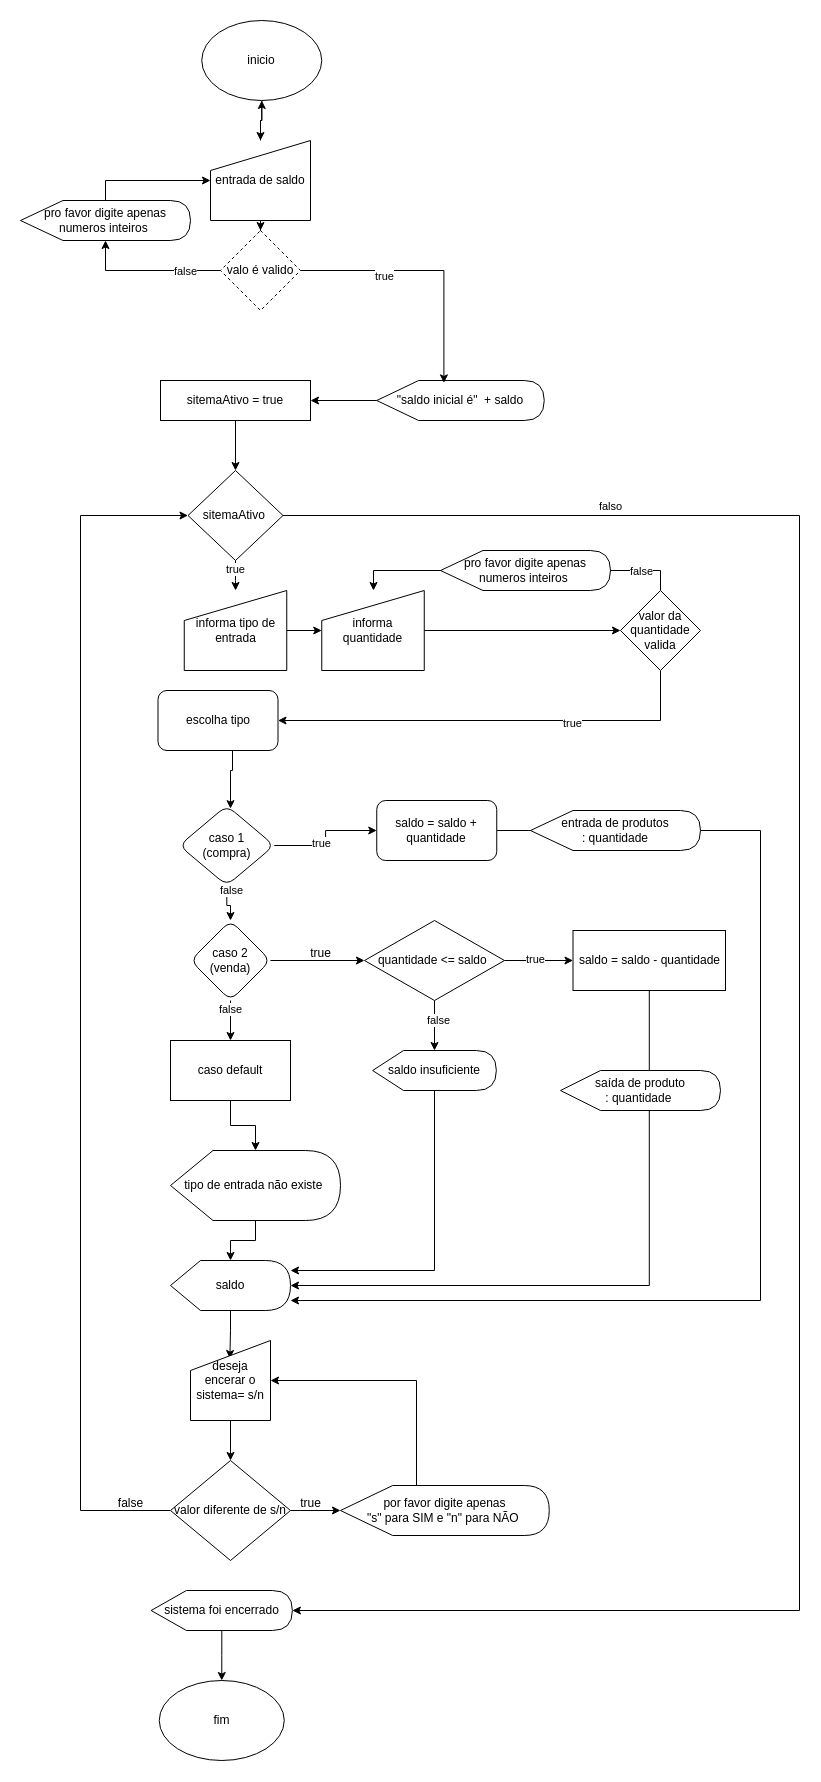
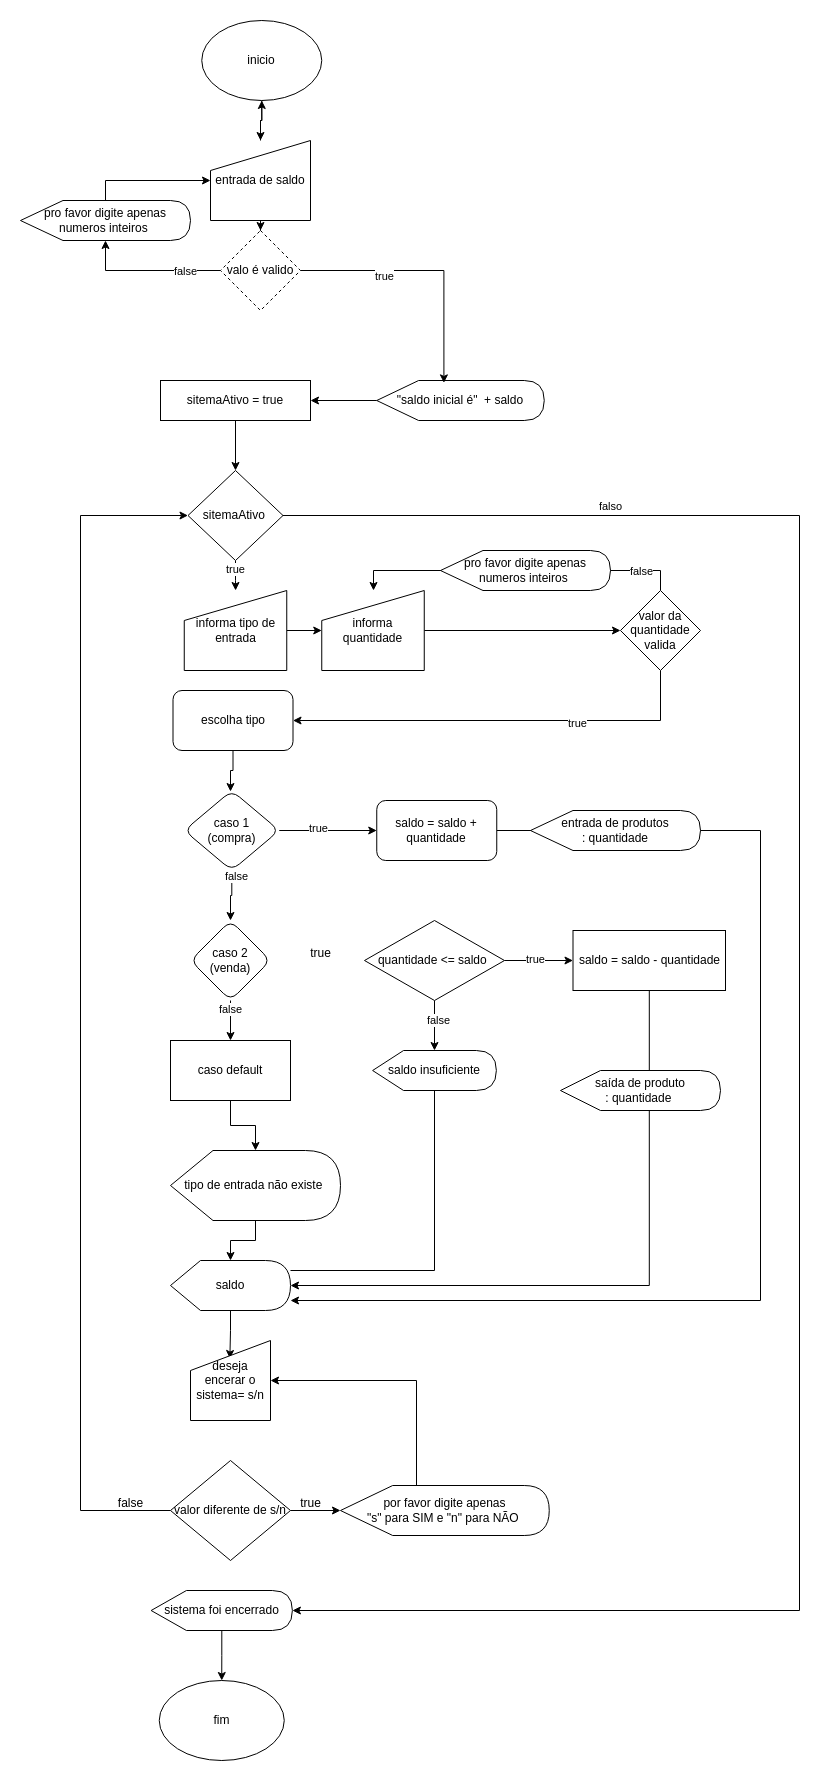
(218, 721) -> (233, 721)
(227, 846) -> (232, 831)
(314, 961) -> none
(298, 1271) -> (296, 1271)
(231, 1437) -> none
